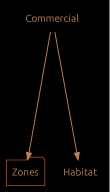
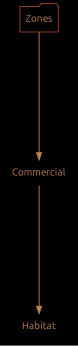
(40, 92) -> (39, 92)
